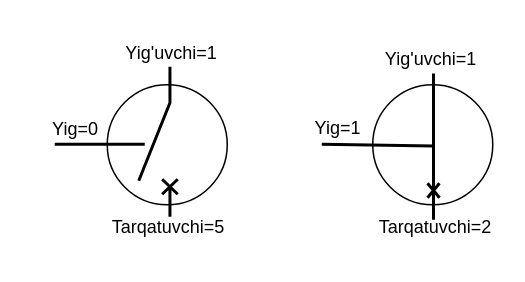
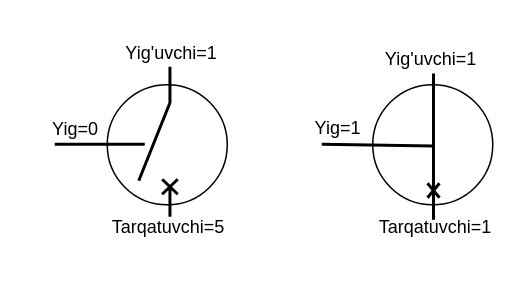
(436, 227) -> (436, 227)
